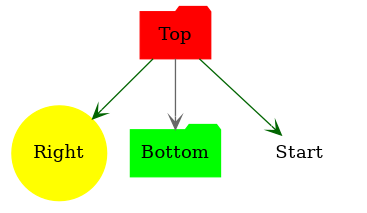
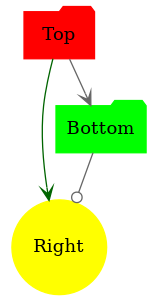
(299, 153) -> none
none -> (86, 173)
